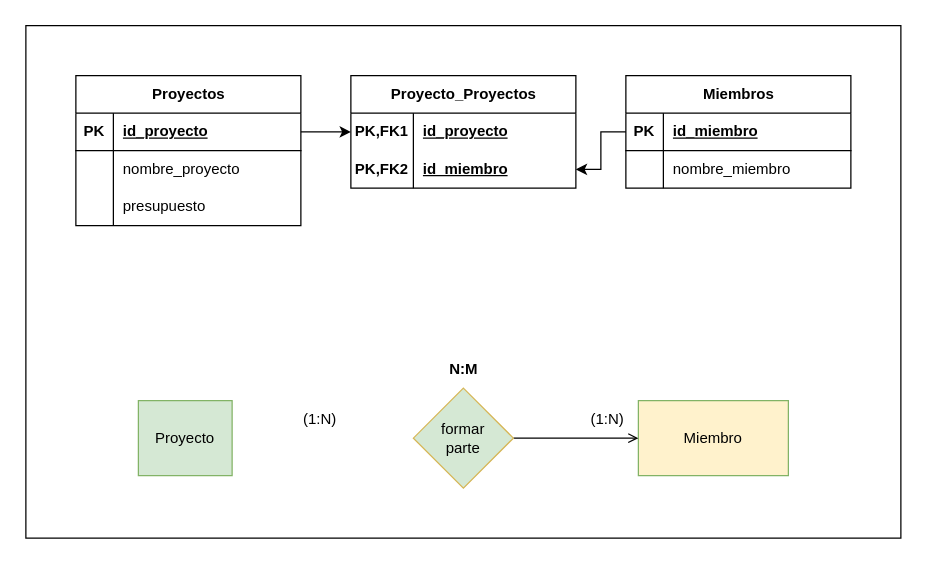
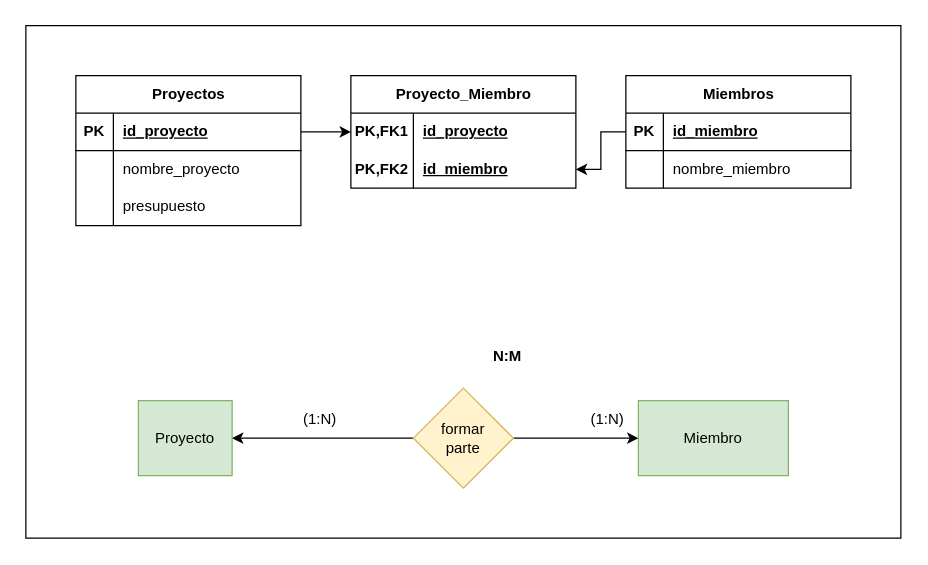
(464, 94) -> (464, 94)
(463, 369) -> (507, 357)
none -> (327, 438)
(463, 438) -> (463, 438)
(630, 438) -> (628, 438)
(713, 438) -> (713, 438)
